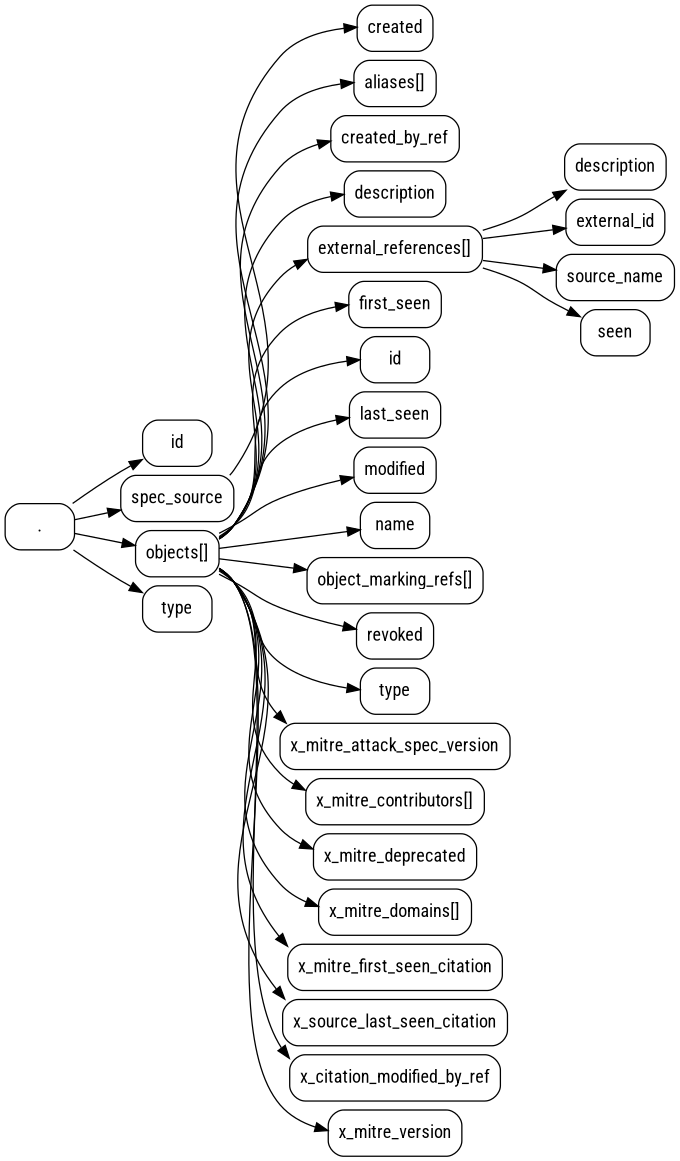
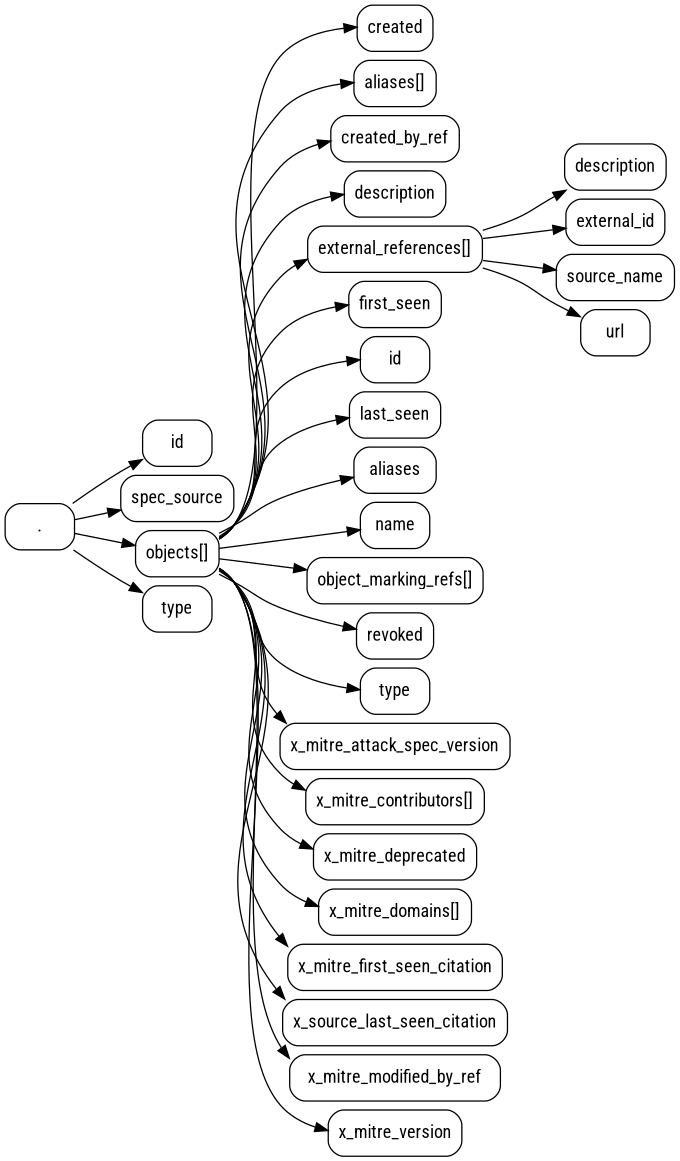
(259, 292) -> (251, 193)
(615, 333) -> (615, 333)
(395, 470) -> (395, 470)
(395, 1078) -> (395, 1078)
